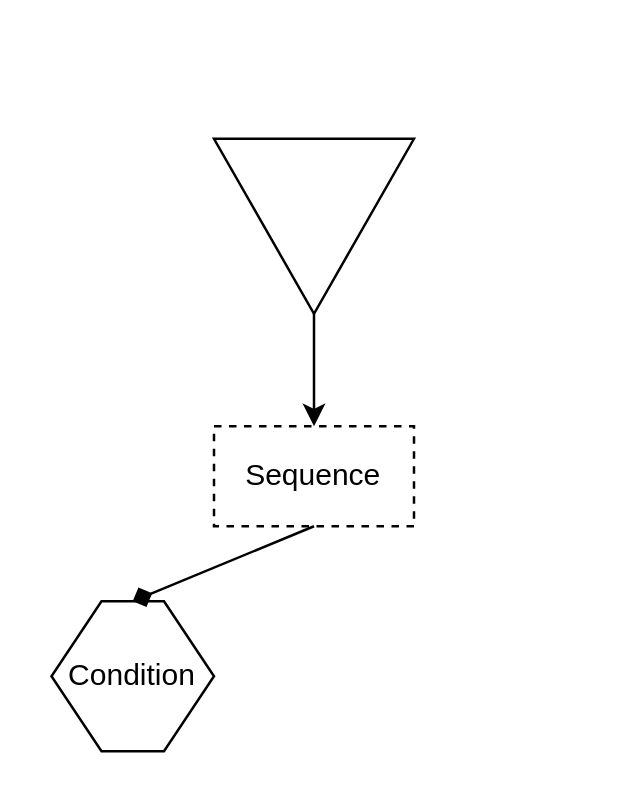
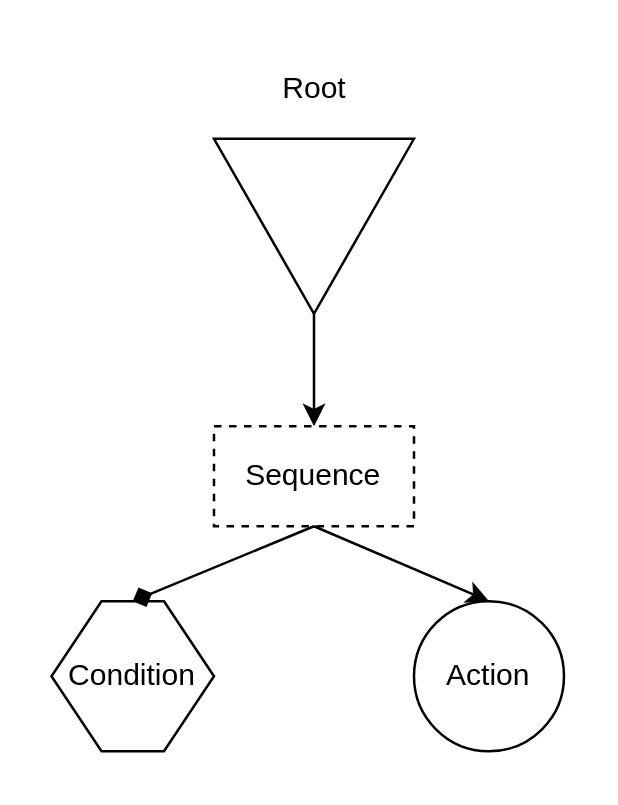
none -> (314, 89)
none -> (394, 561)
none -> (489, 676)
